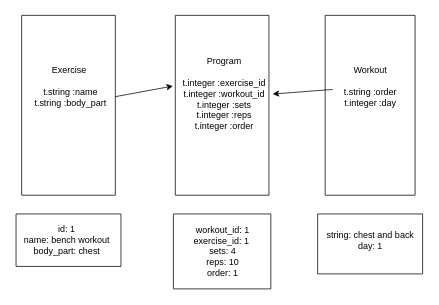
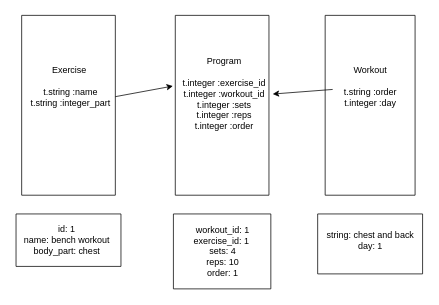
(71, 87) -> (71, 87)
